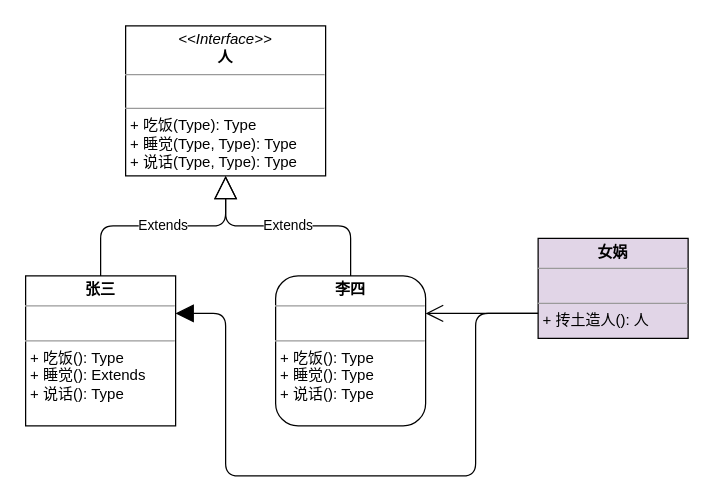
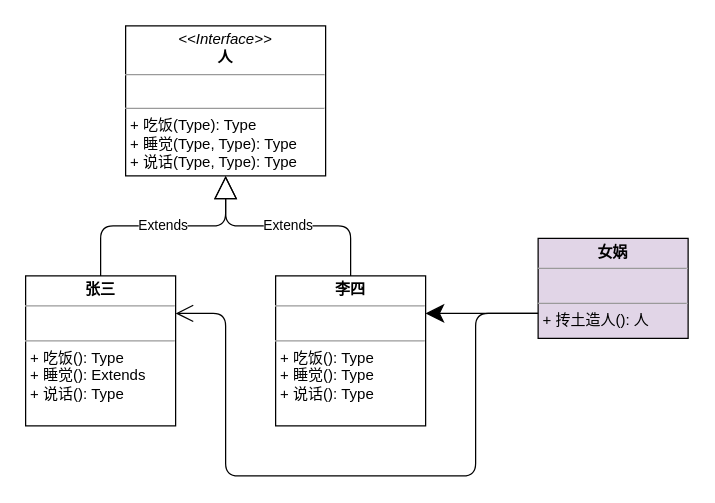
(194, 313) -> (188, 313)
(435, 313) -> (441, 313)
(351, 351) -> (351, 351)
